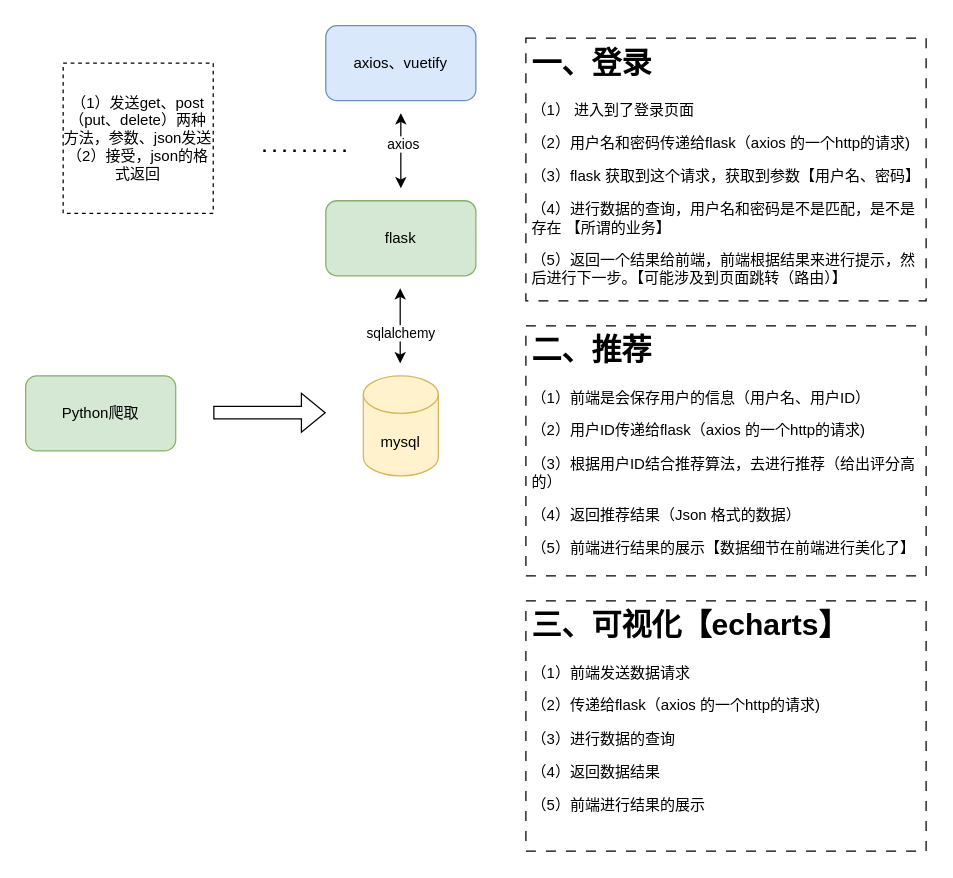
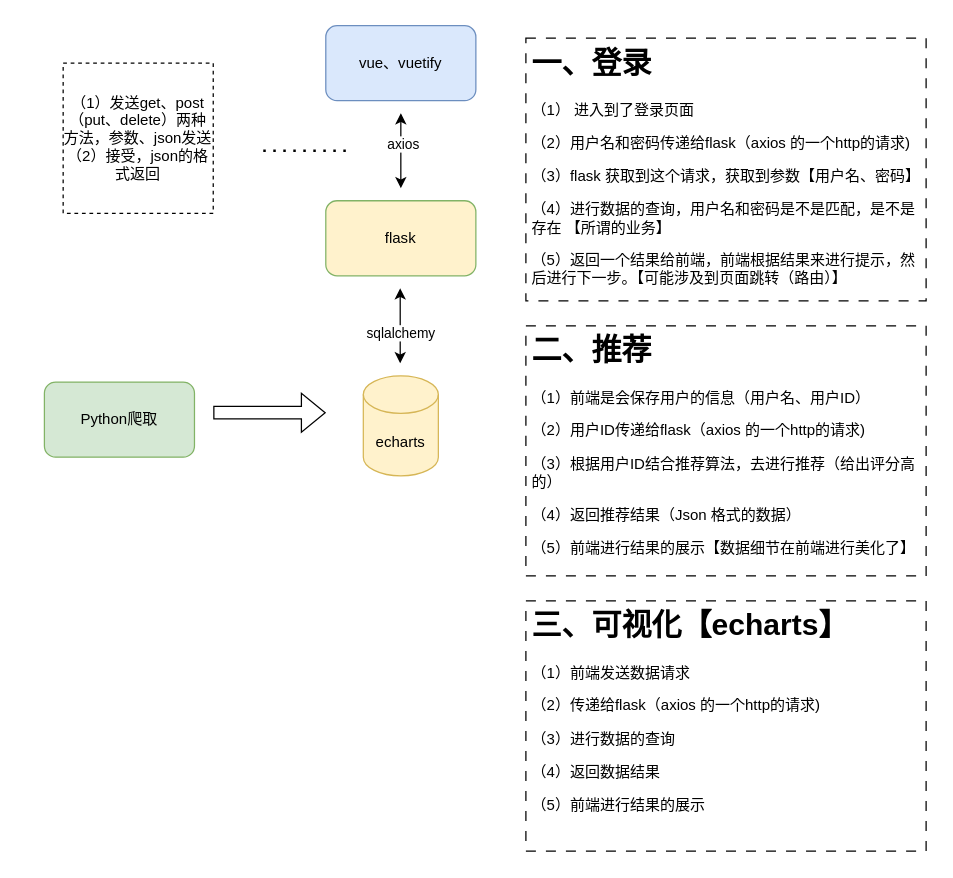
(401, 63) -> (401, 63)
(401, 238) -> (401, 238)
(101, 413) -> (119, 419)
(401, 442) -> (401, 442)
